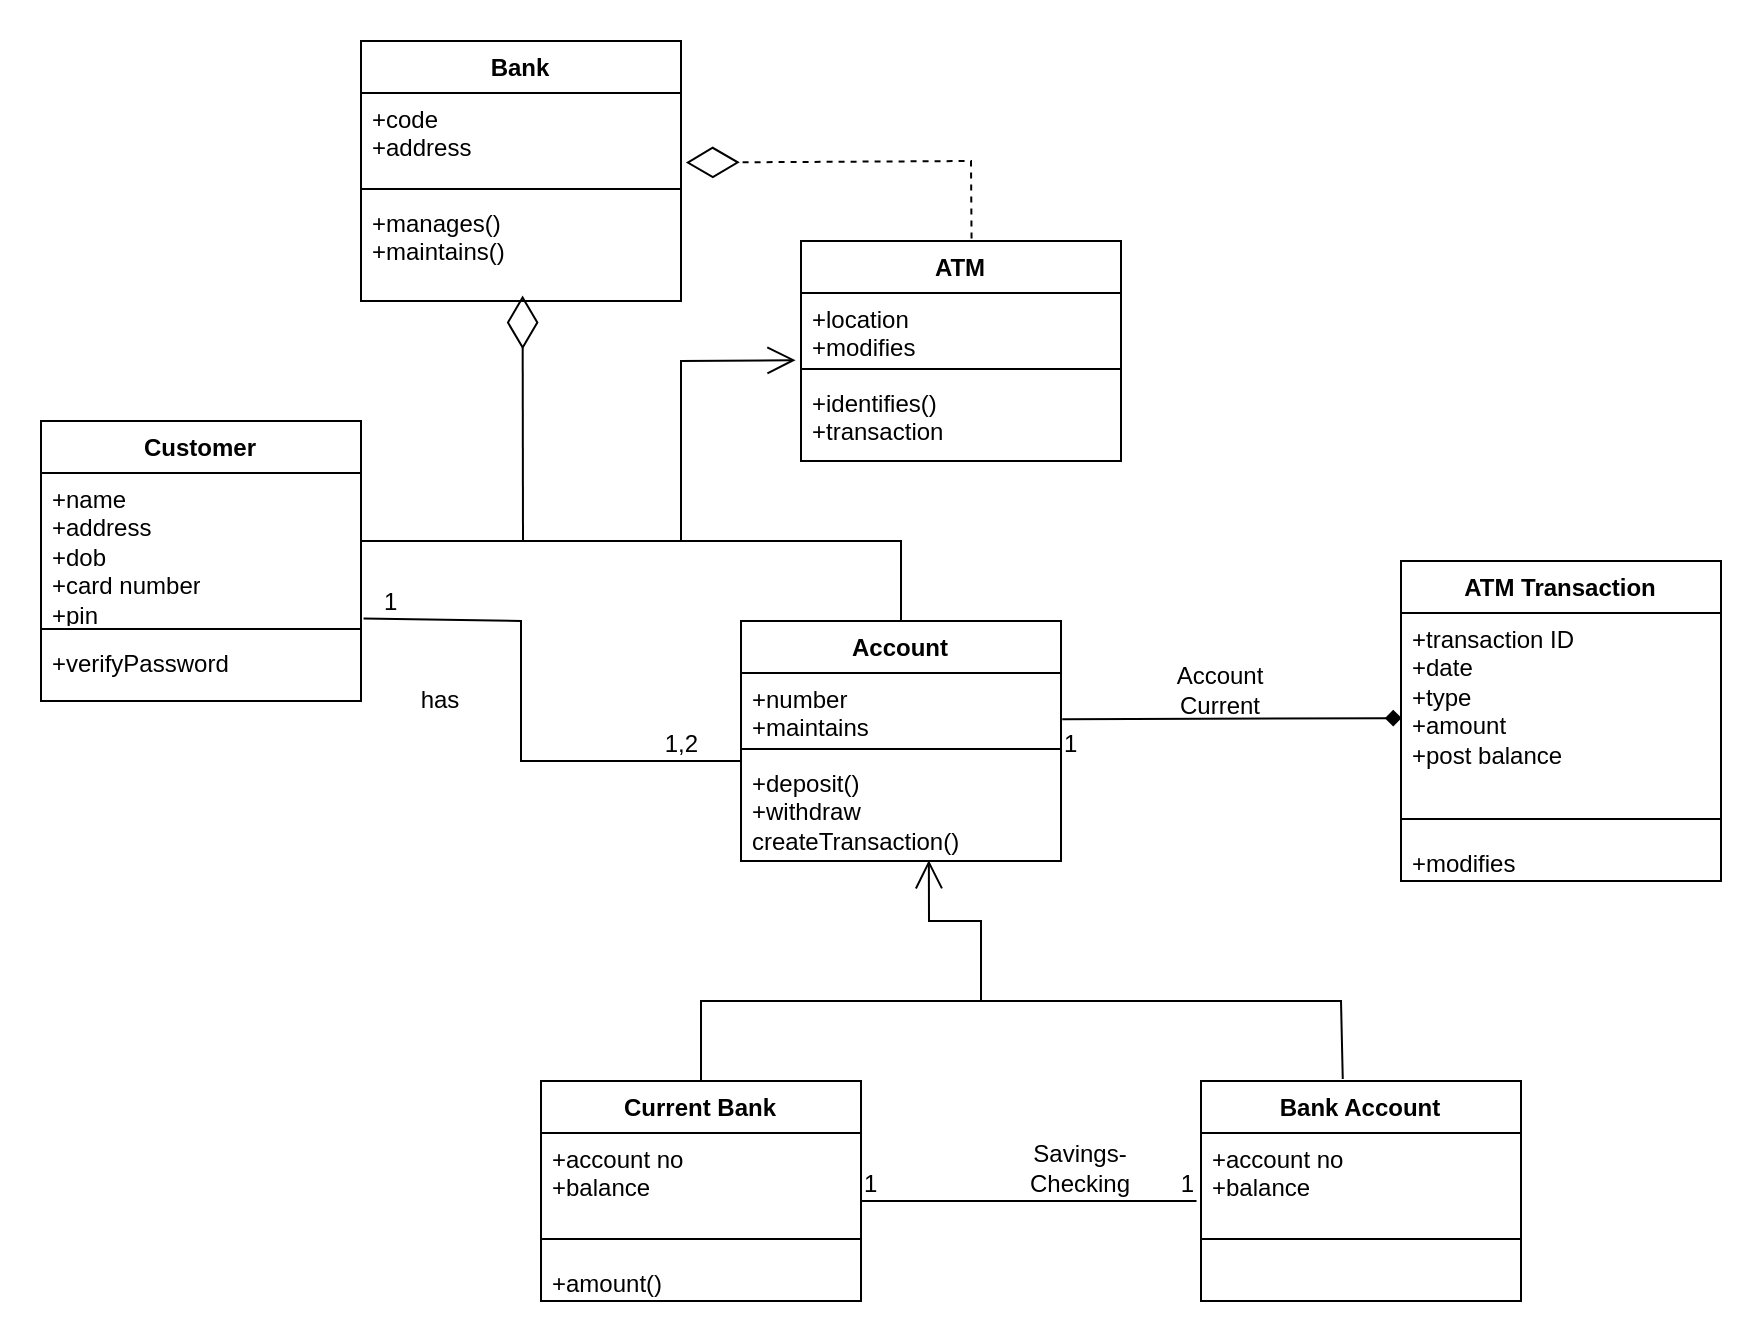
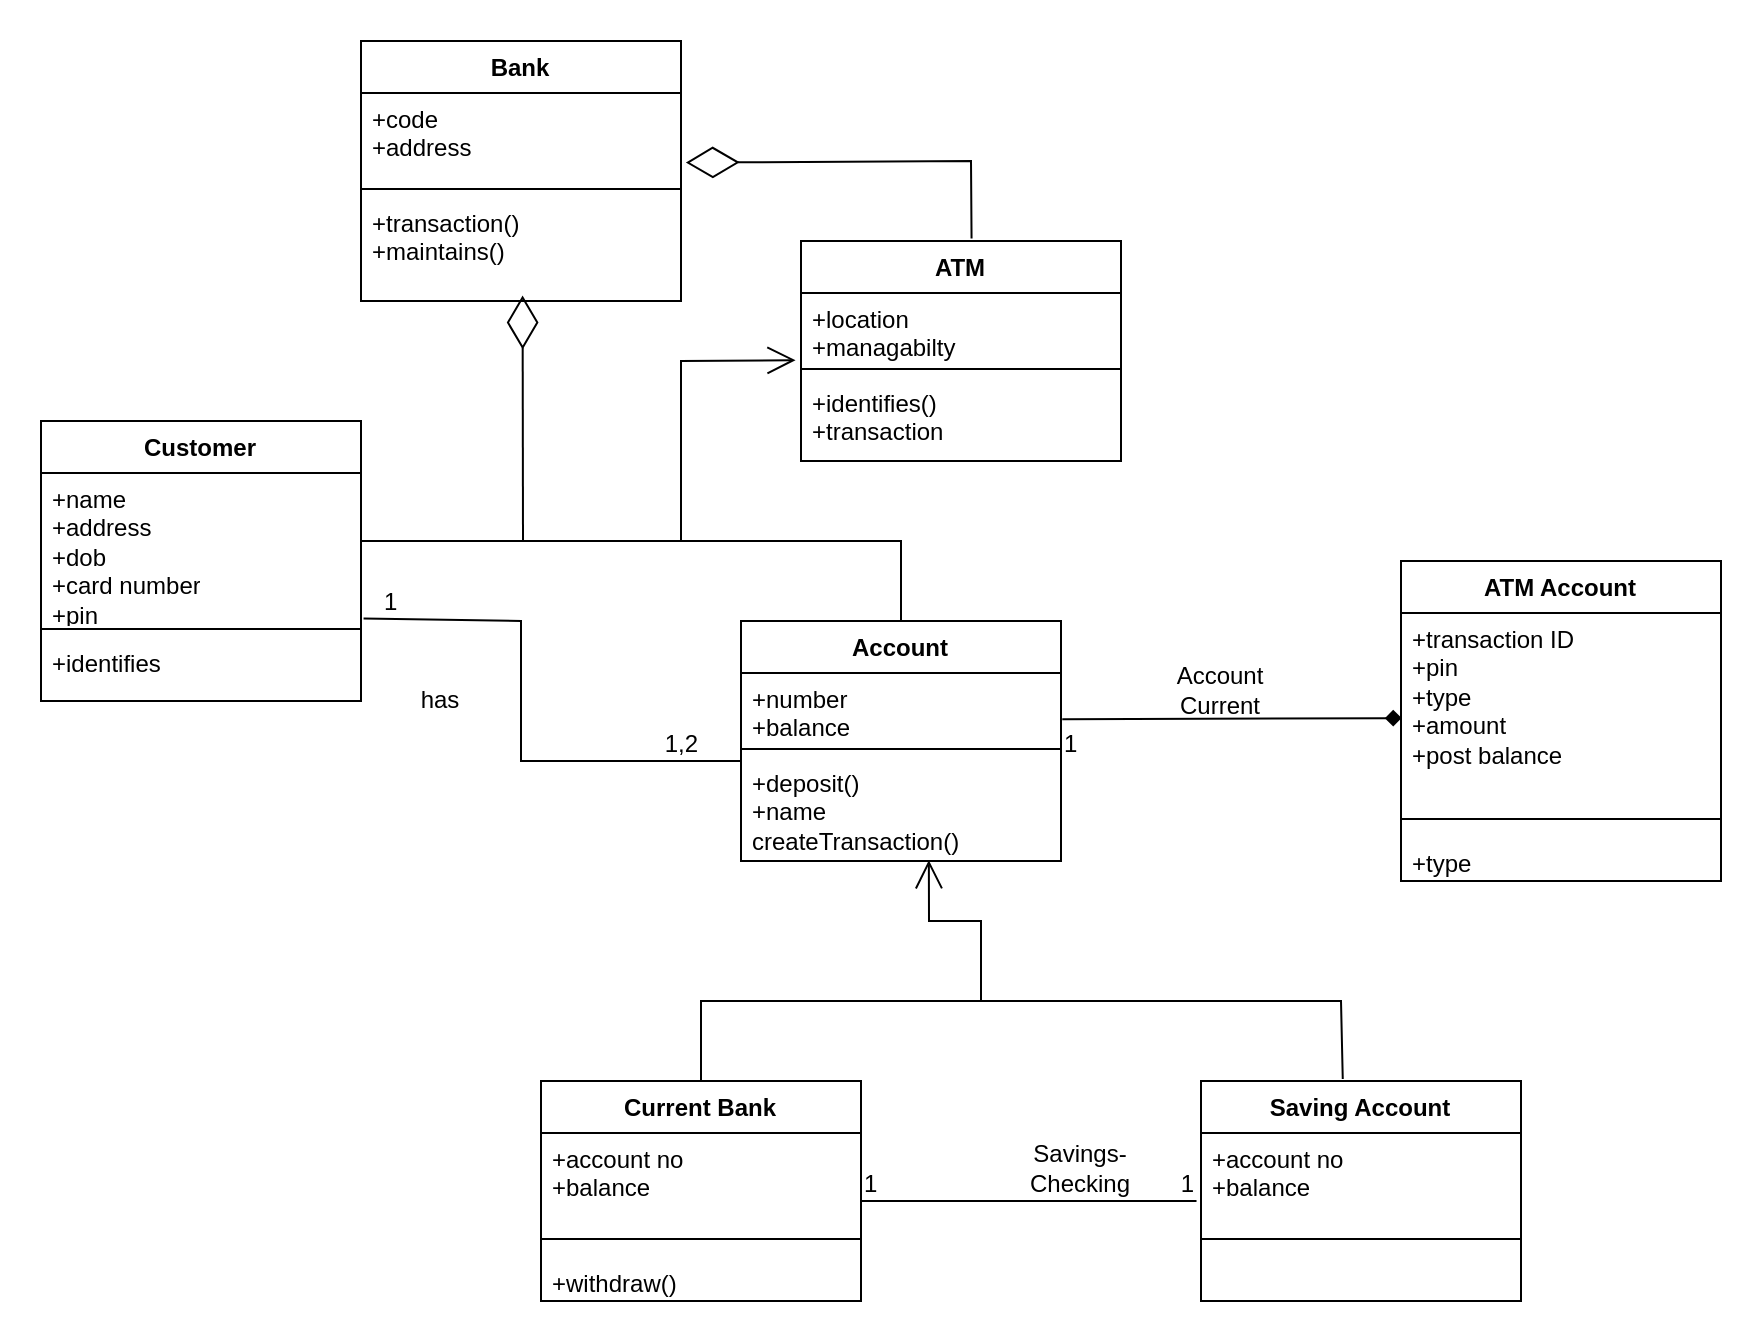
(891, 161) -> (891, 161)
(447, 240) -> (464, 240)
(867, 336) -> (887, 336)
(1561, 589) -> (1561, 589)
(151, 665) -> (118, 665)
(1508, 699) -> (1508, 699)
(814, 716) -> (804, 716)
(878, 814) -> (878, 814)
(1467, 865) -> (1447, 865)
(1361, 1109) -> (1361, 1109)
(613, 1285) -> (624, 1285)
